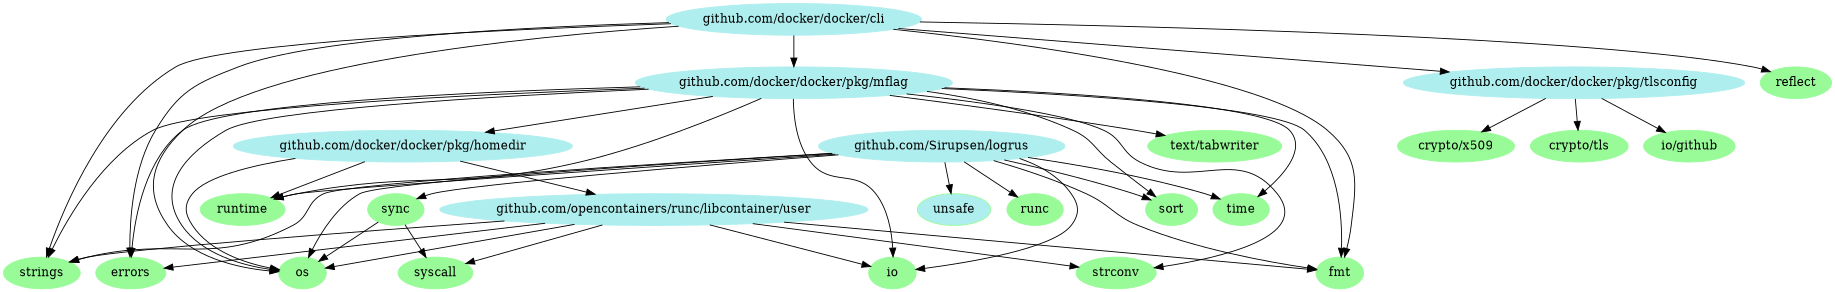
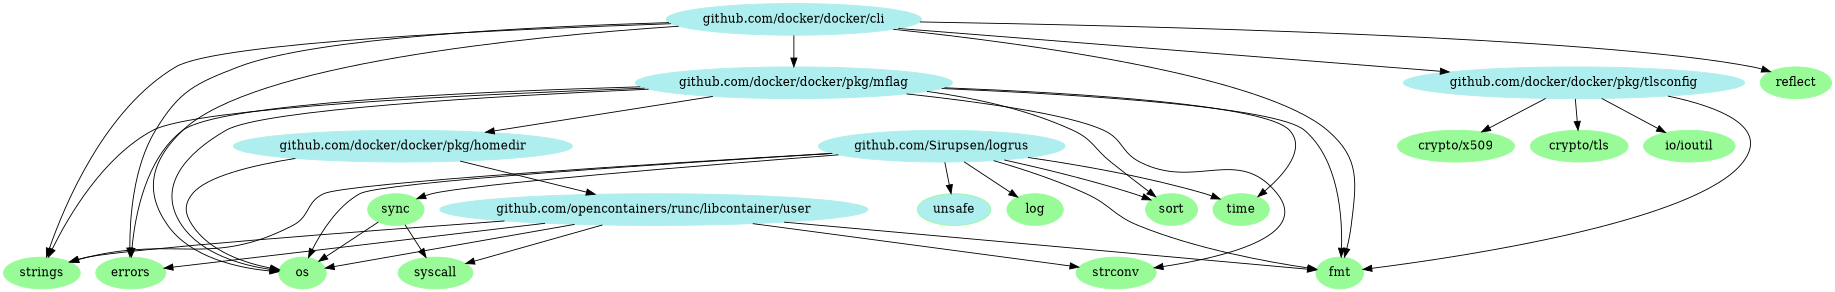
(1215, 146) -> none
(1689, 146) -> (1689, 146)
(243, 210) -> none
(1035, 210) -> (1035, 210)
none -> (1623, 221)
(892, 273) -> none
